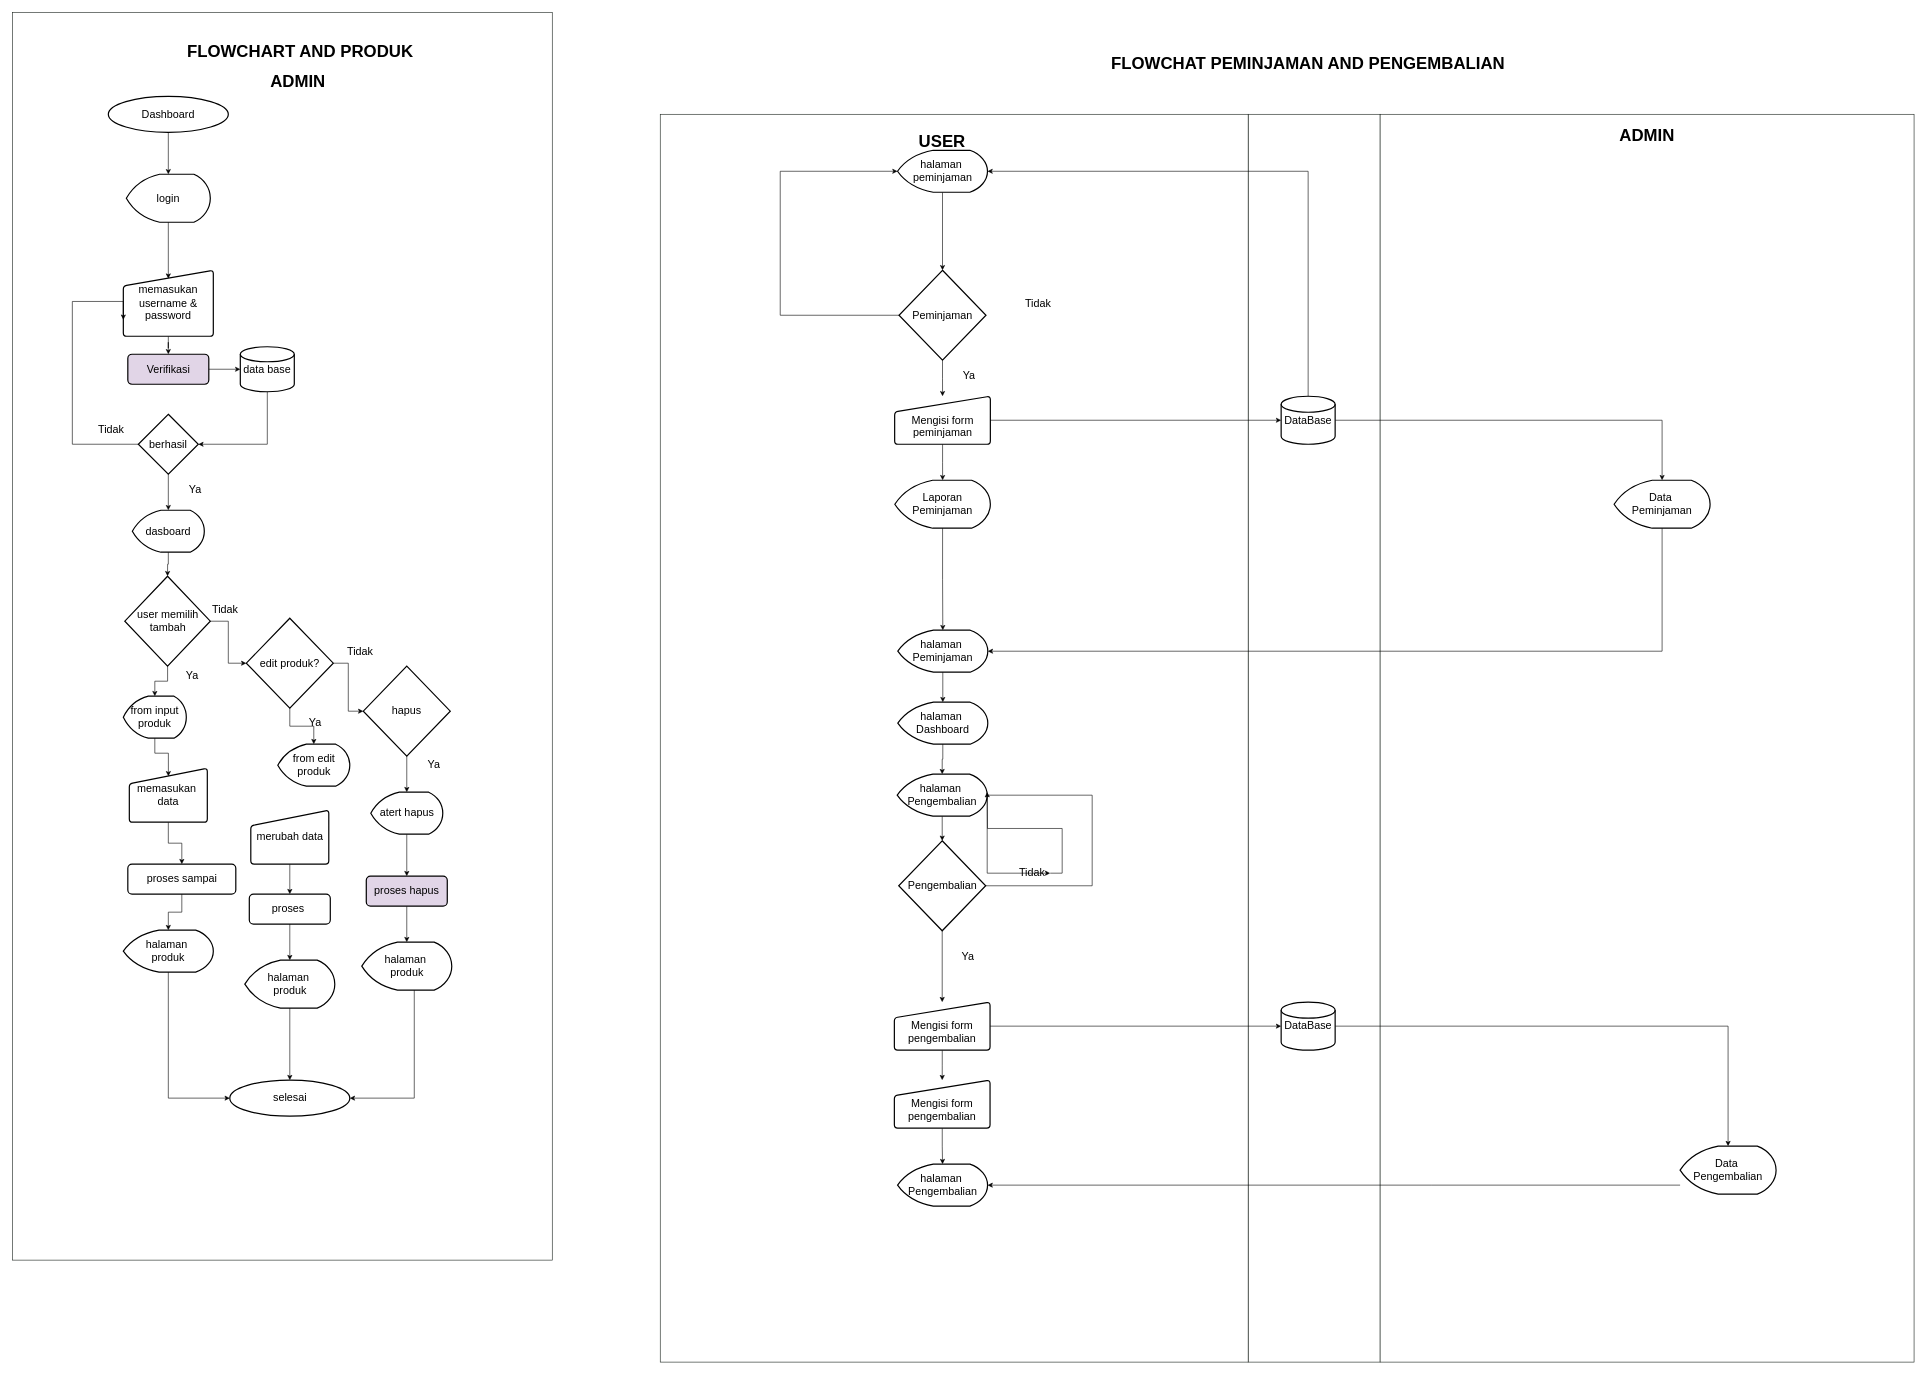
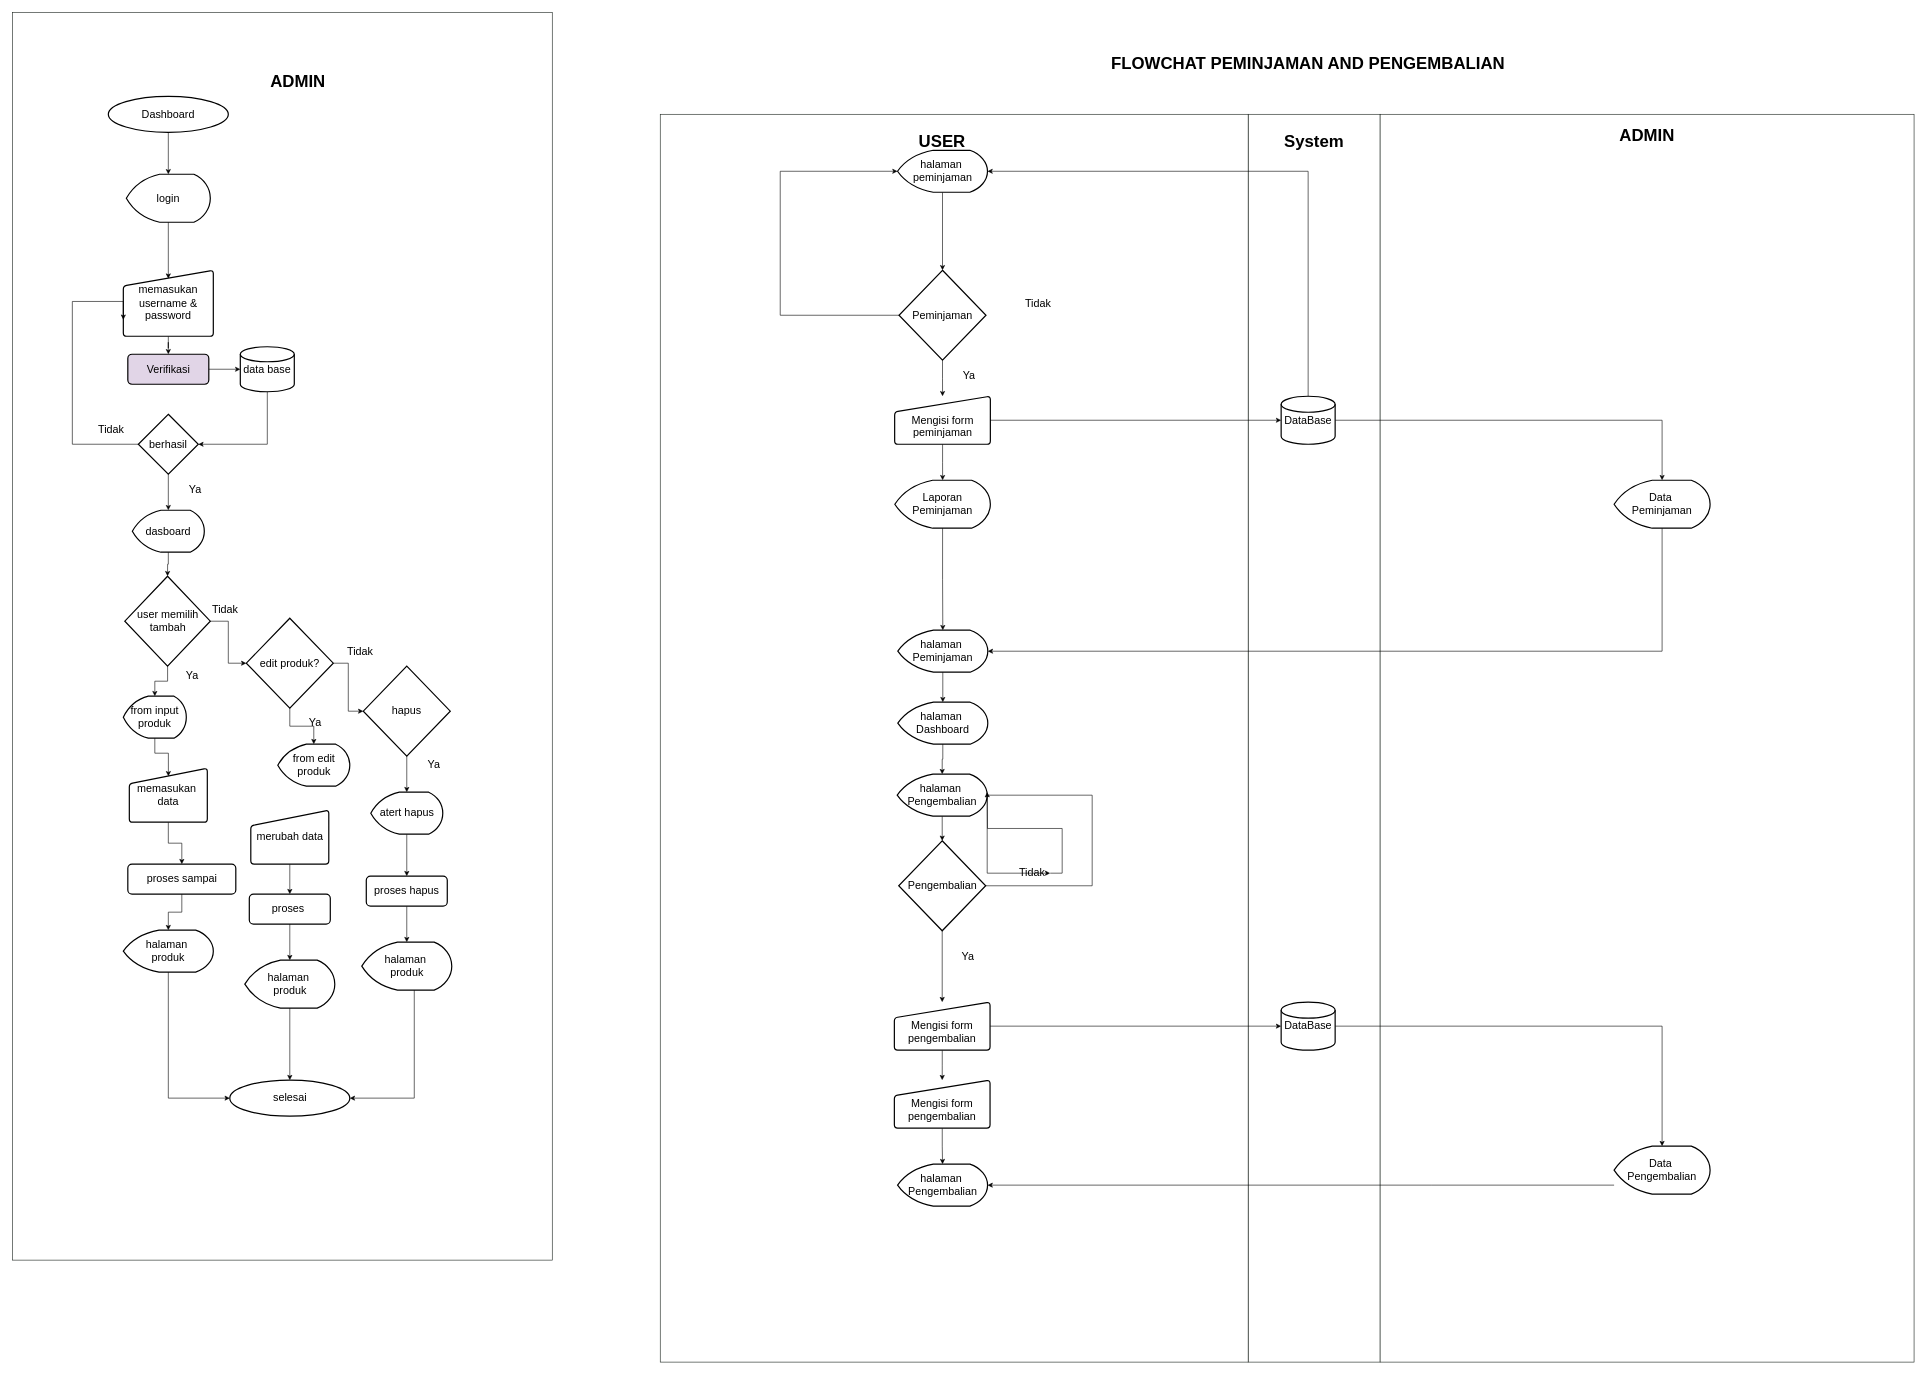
(300, 51) -> none
none -> (1314, 141)
(407, 891) -> (407, 891)
(1728, 1170) -> (1662, 1170)
